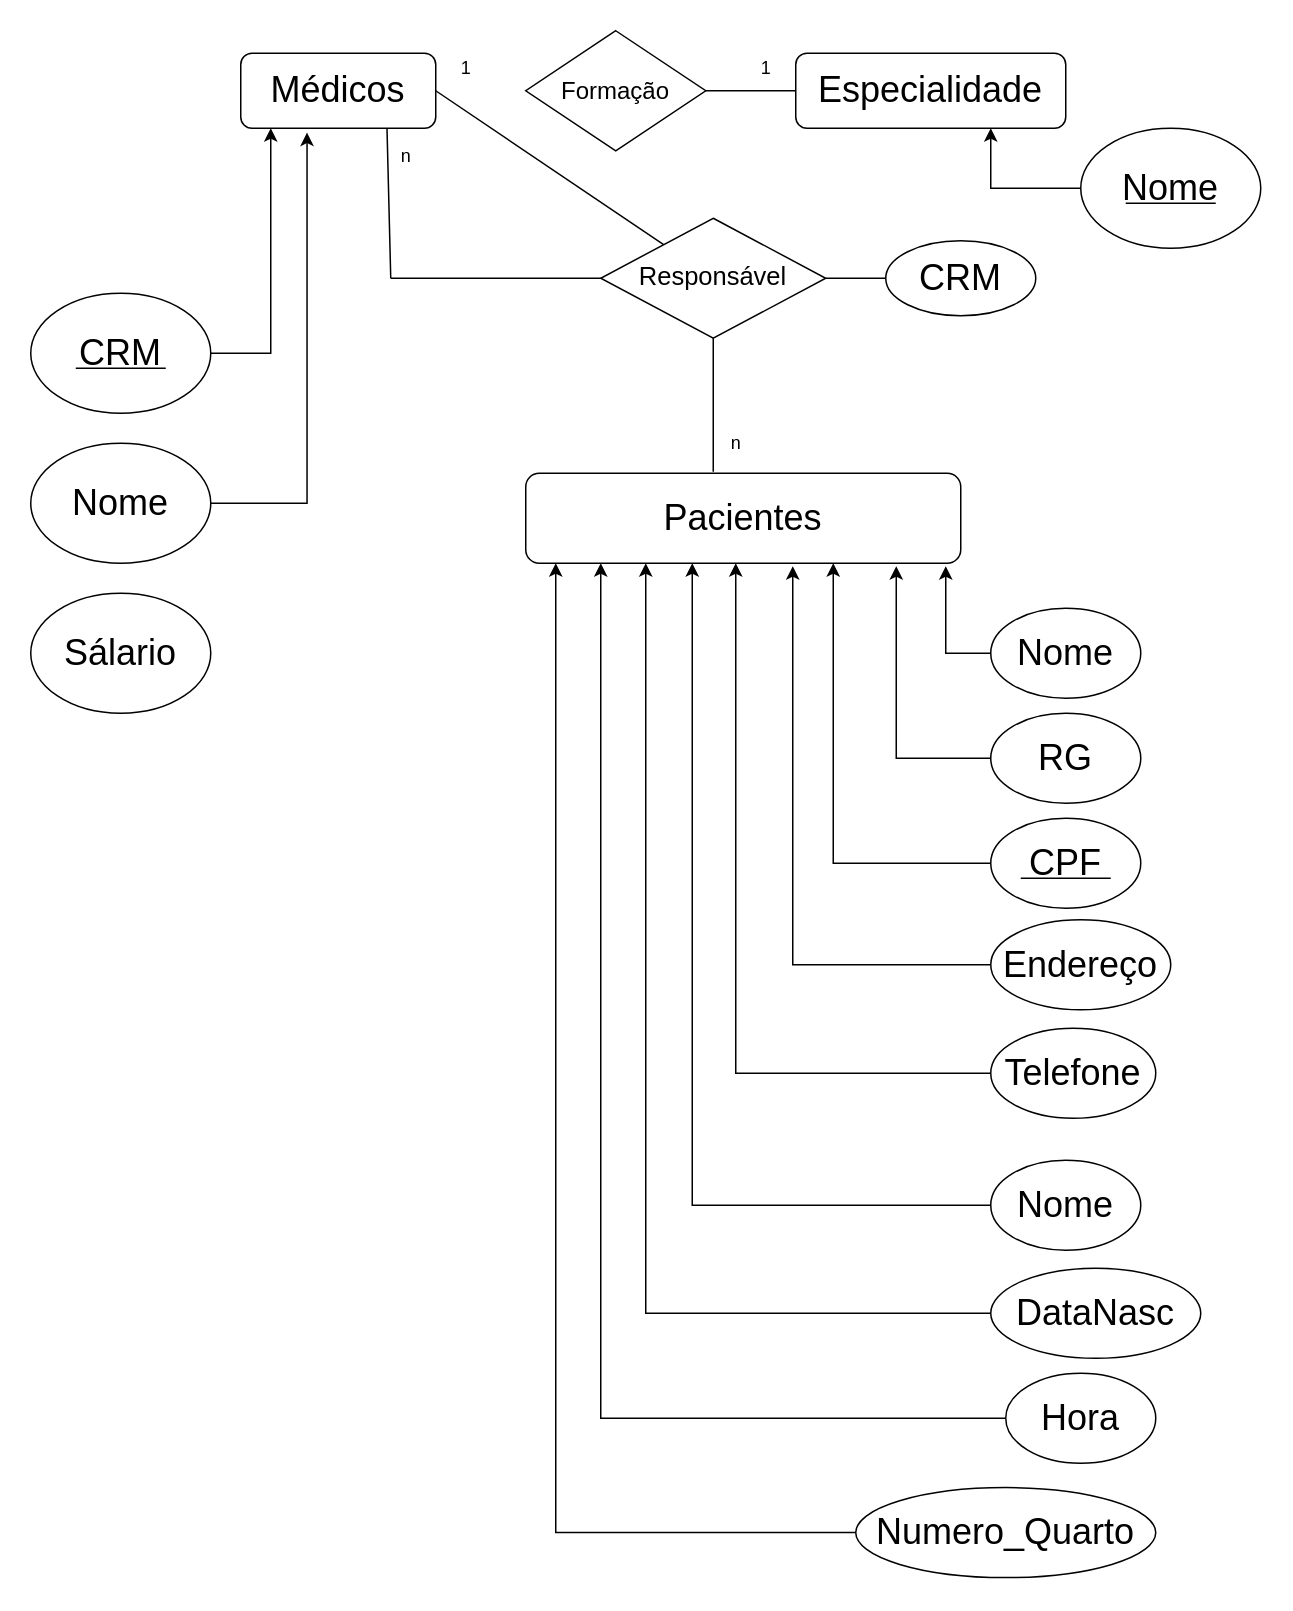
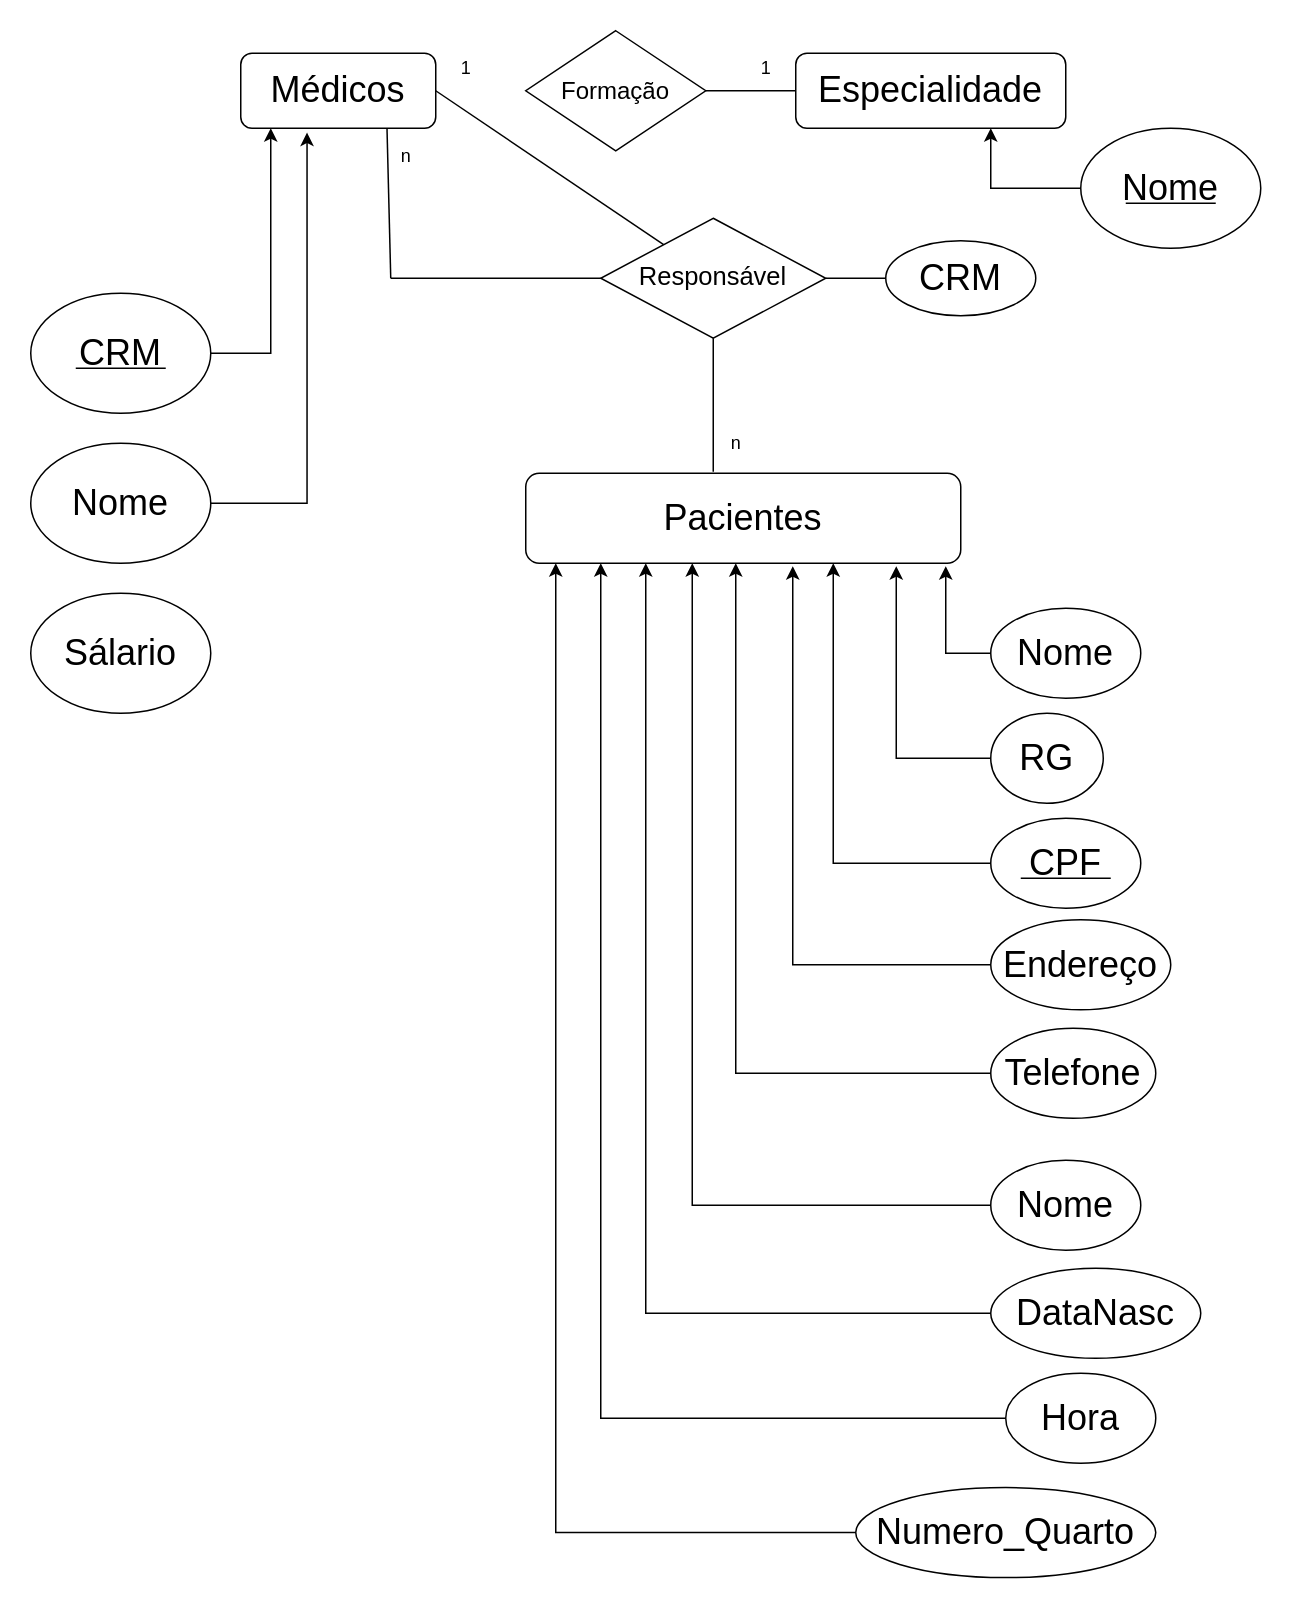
(1066, 758) -> (1047, 758)
